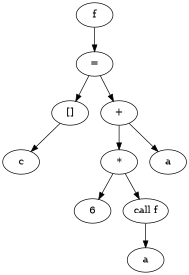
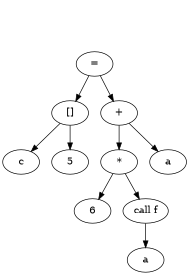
(95, 15) -> none
none -> (70, 162)
